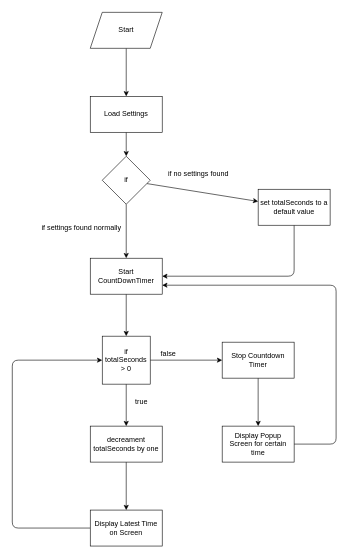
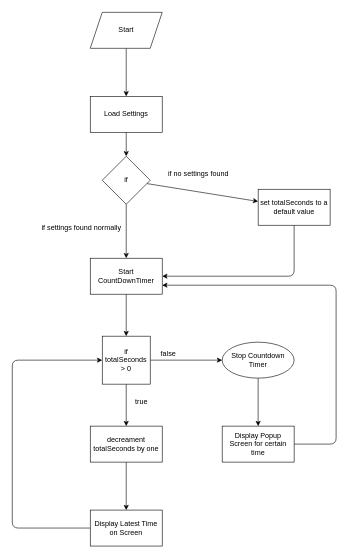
(258, 360) -> (258, 360)
